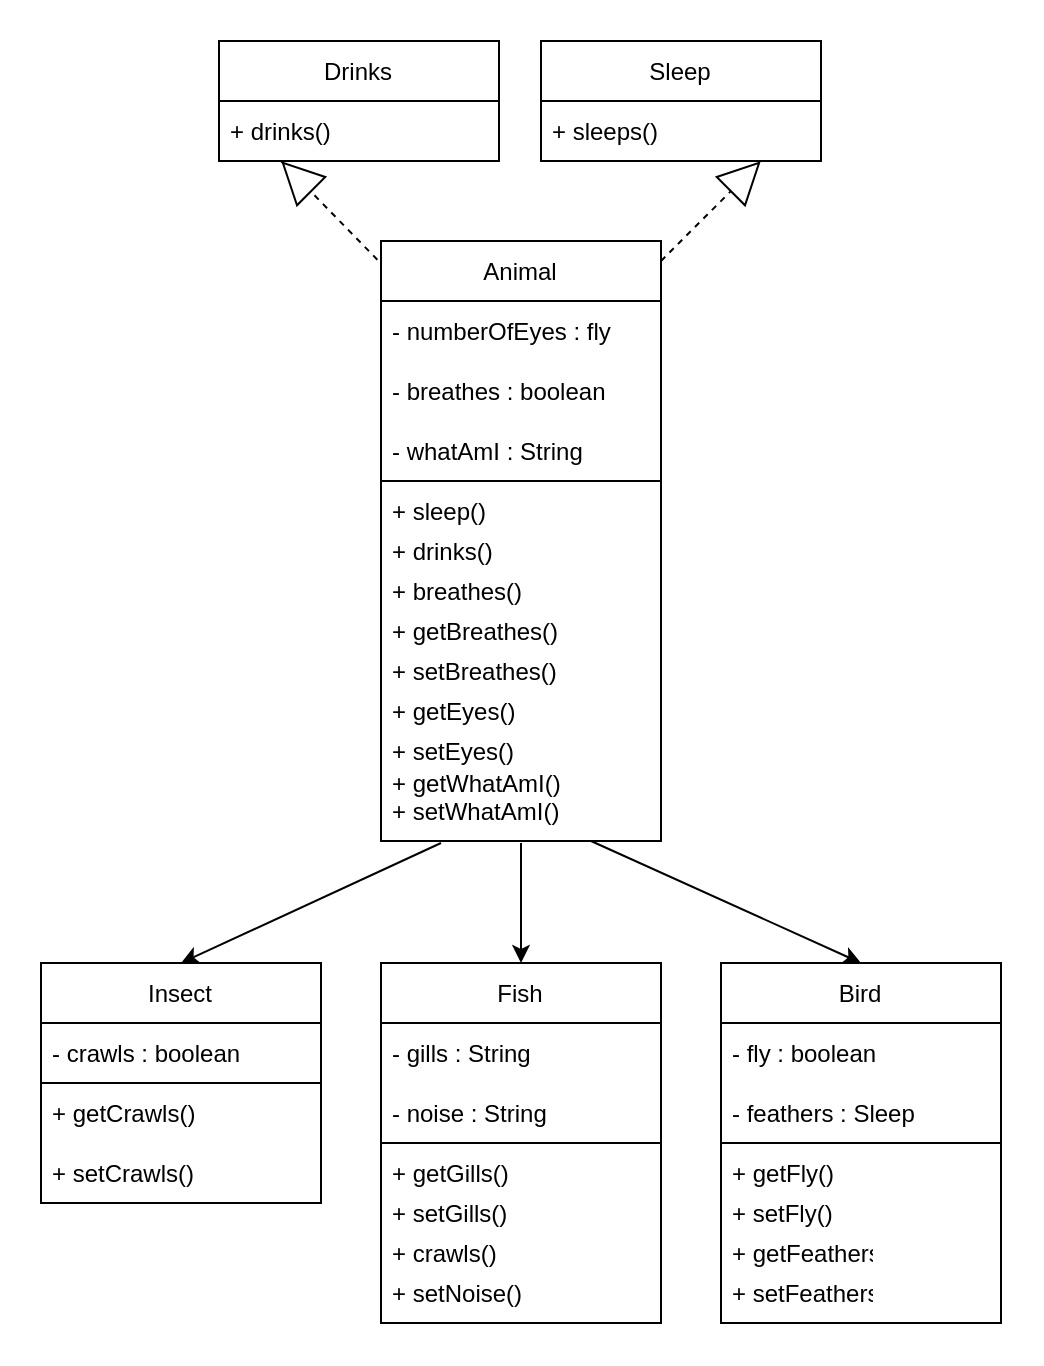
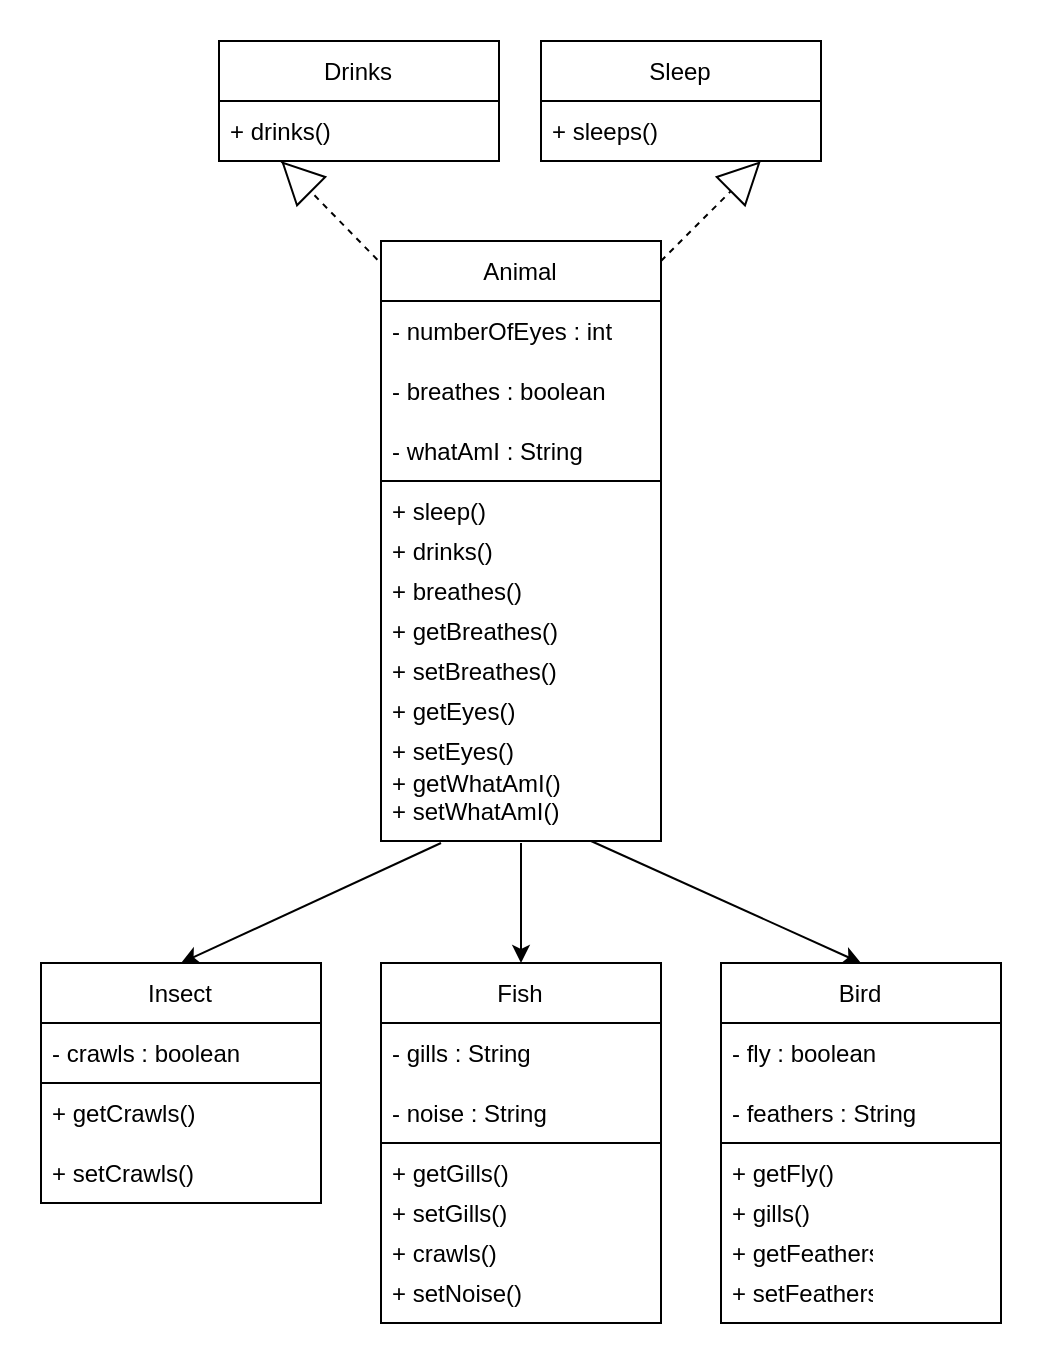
(511, 332) -> (511, 332)
(837, 1114) -> (844, 1114)
(793, 1214) -> (780, 1214)
